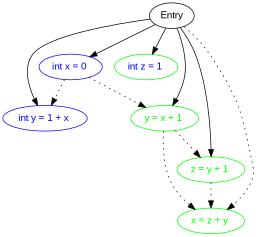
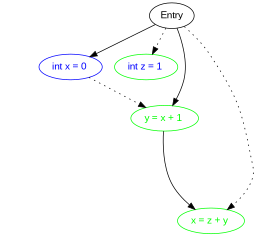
(161, 38) -> (161, 38)
(45, 118) -> none
(211, 170) -> none
(167, 172) -> (167, 172)
